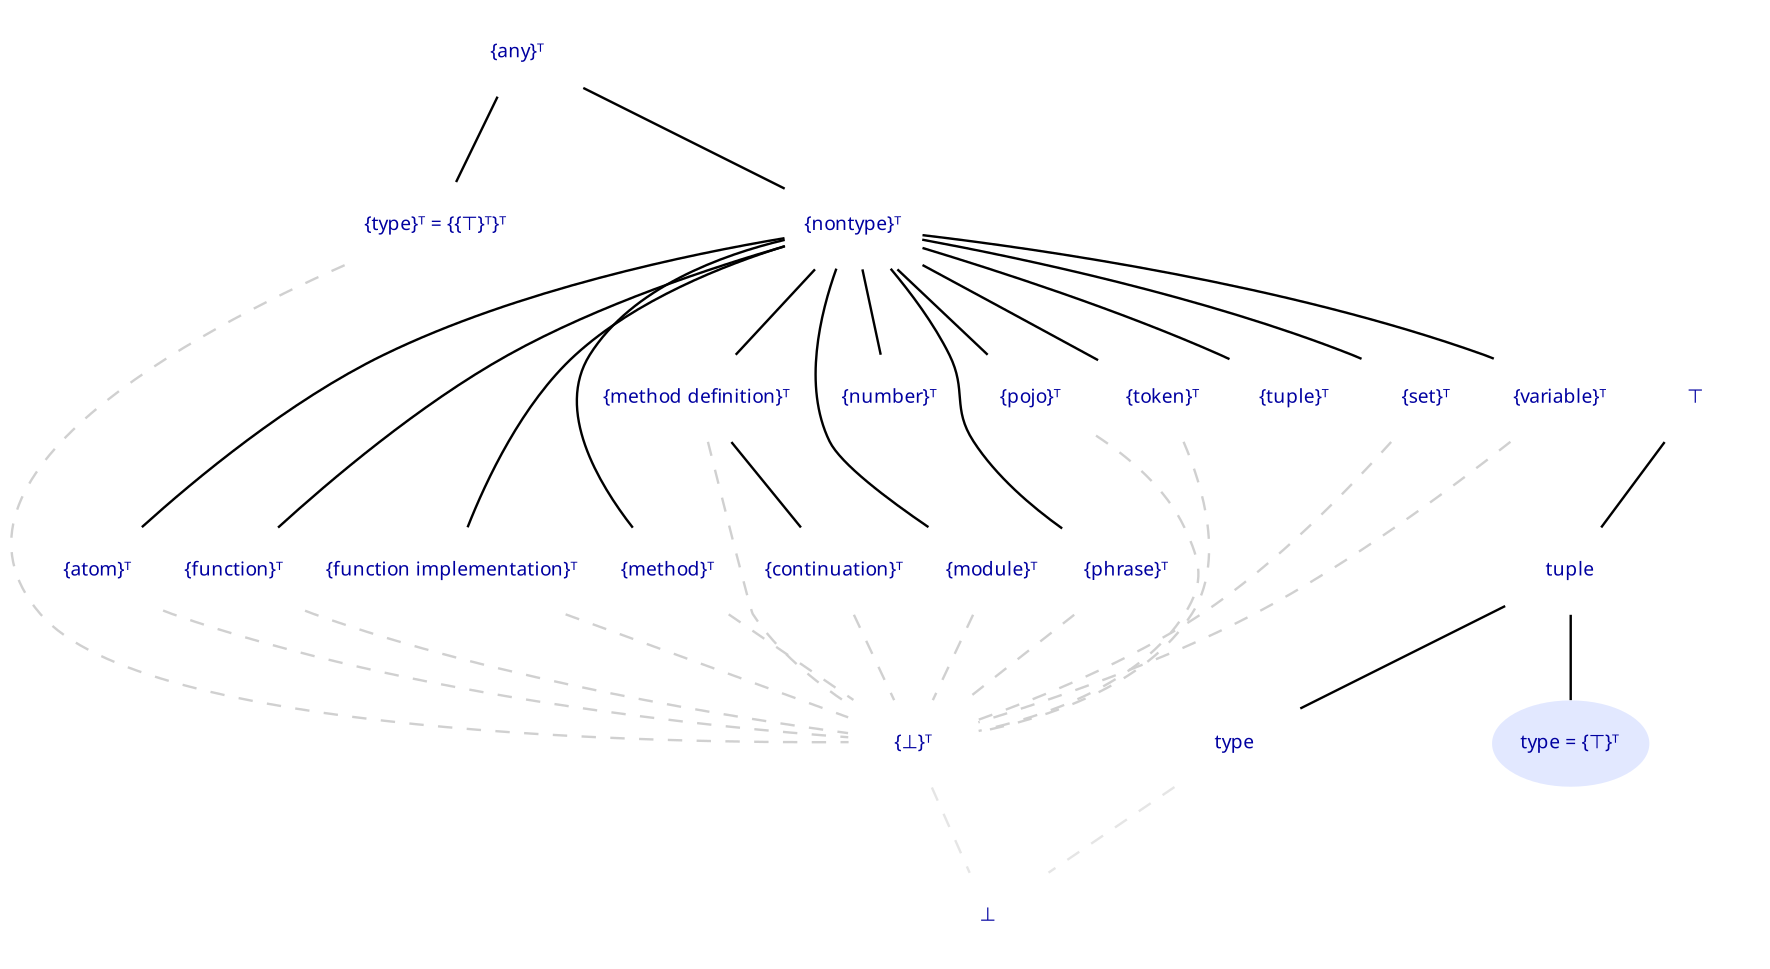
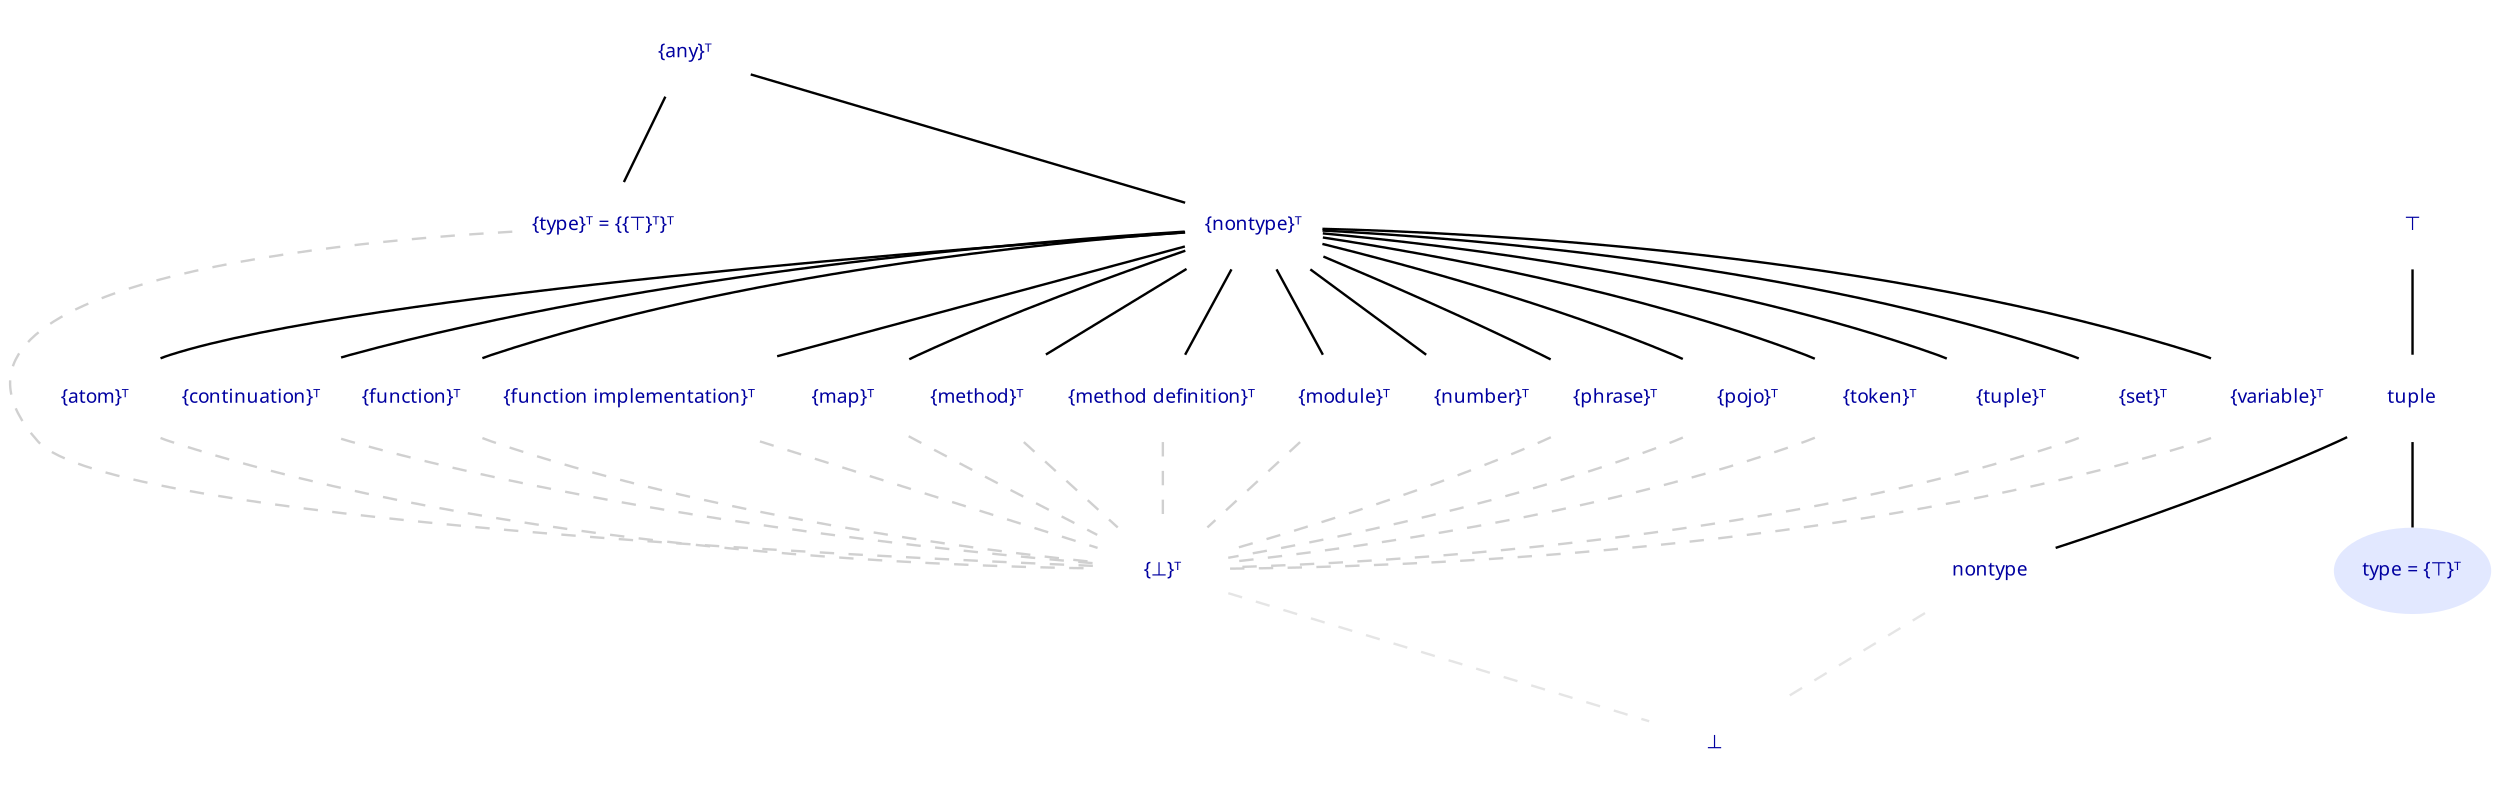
none -> (844, 398)
(766, 485) -> (612, 298)
(1235, 744) -> (1990, 571)
